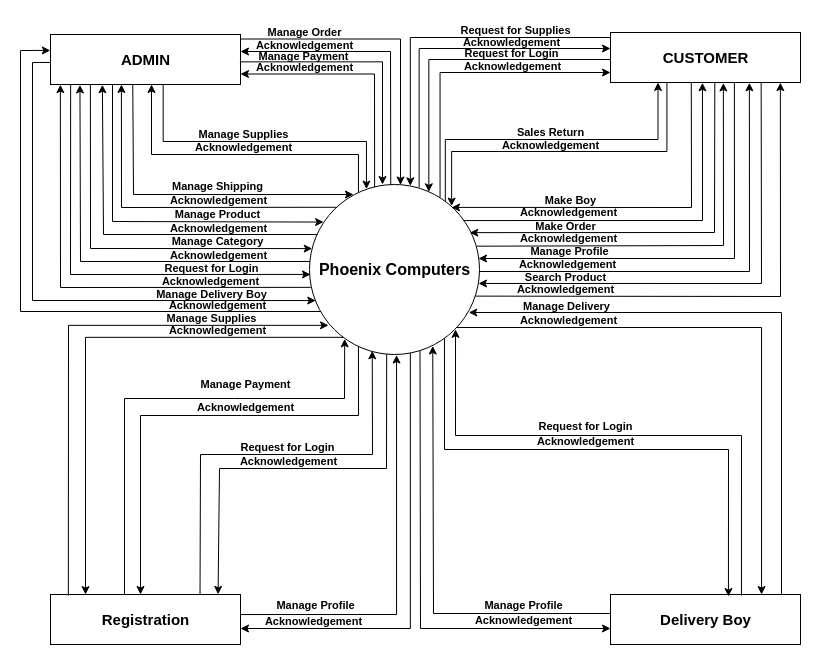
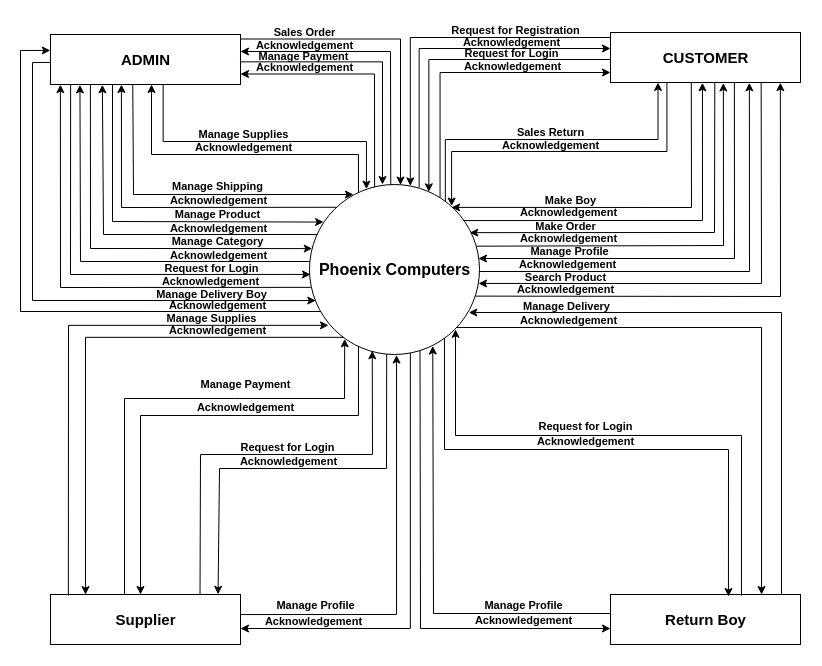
(516, 31) -> (516, 31)
(305, 33) -> (305, 33)
(146, 620) -> (146, 620)
(706, 620) -> (706, 620)
